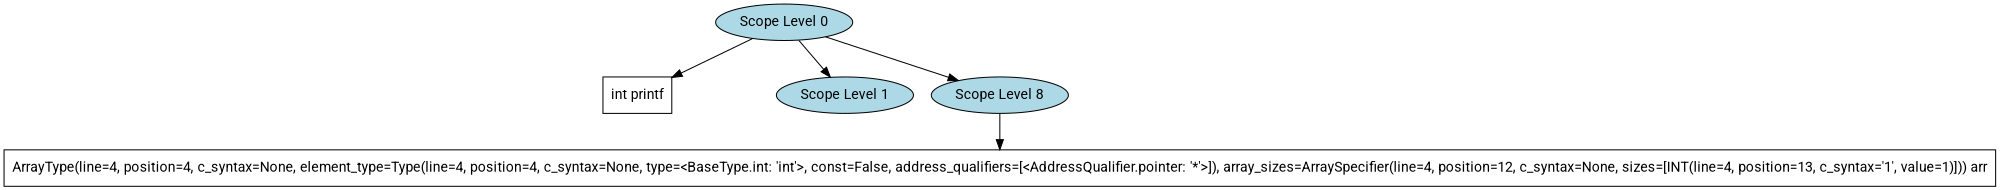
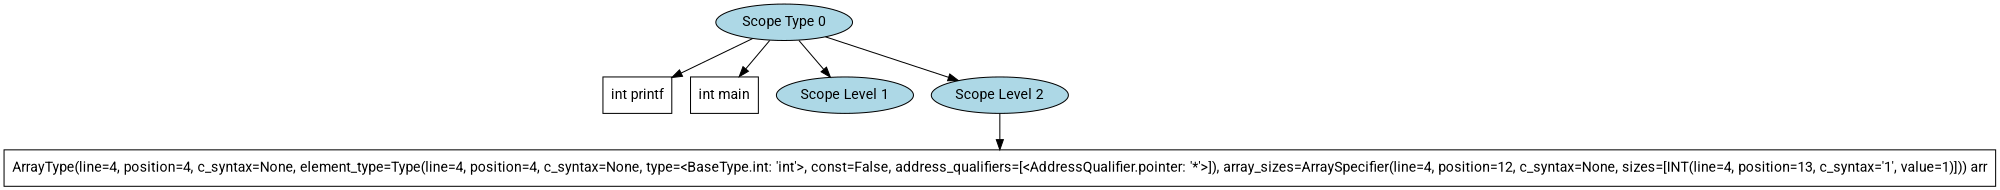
(784, 22) -> (784, 22)
none -> (724, 95)
(1000, 95) -> (1000, 95)
